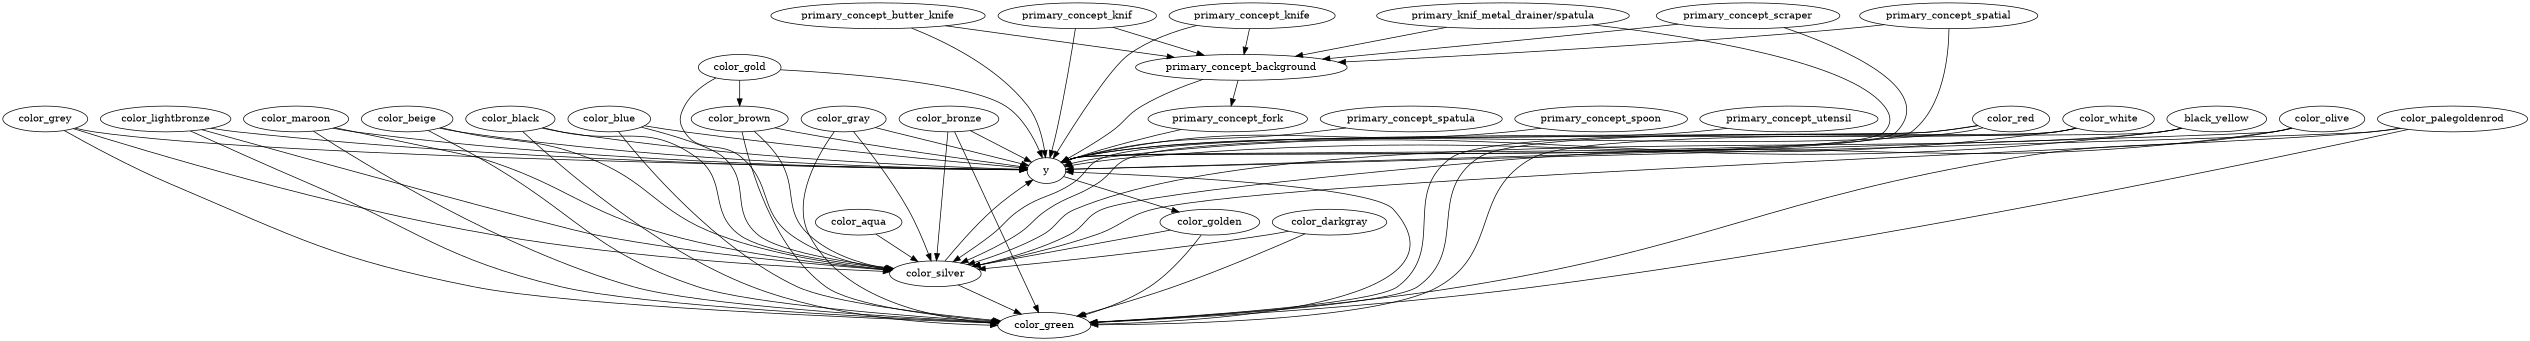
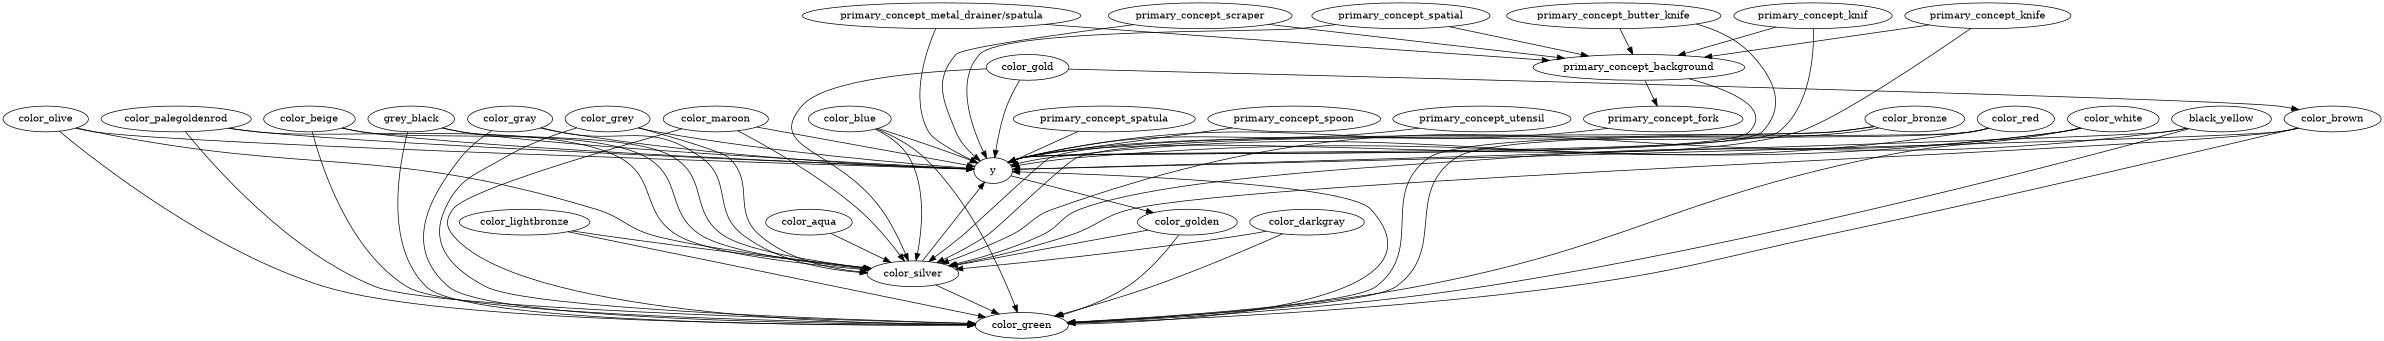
(1503, 16) -> (942, 16)
(510, 119) -> (411, 119)
(493, 153) -> none
